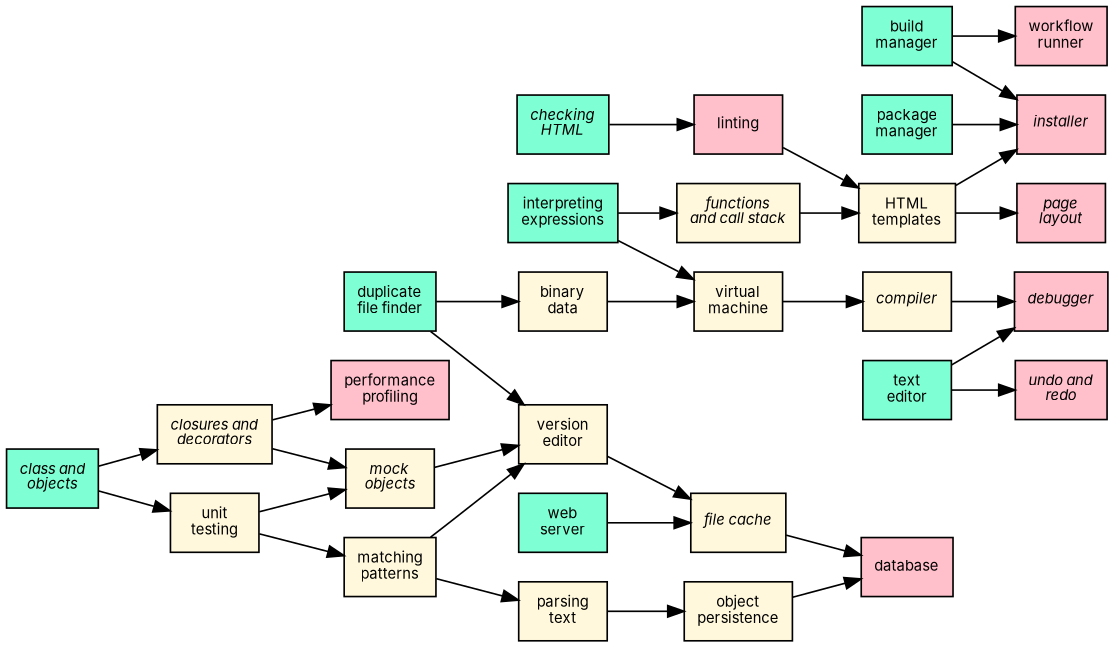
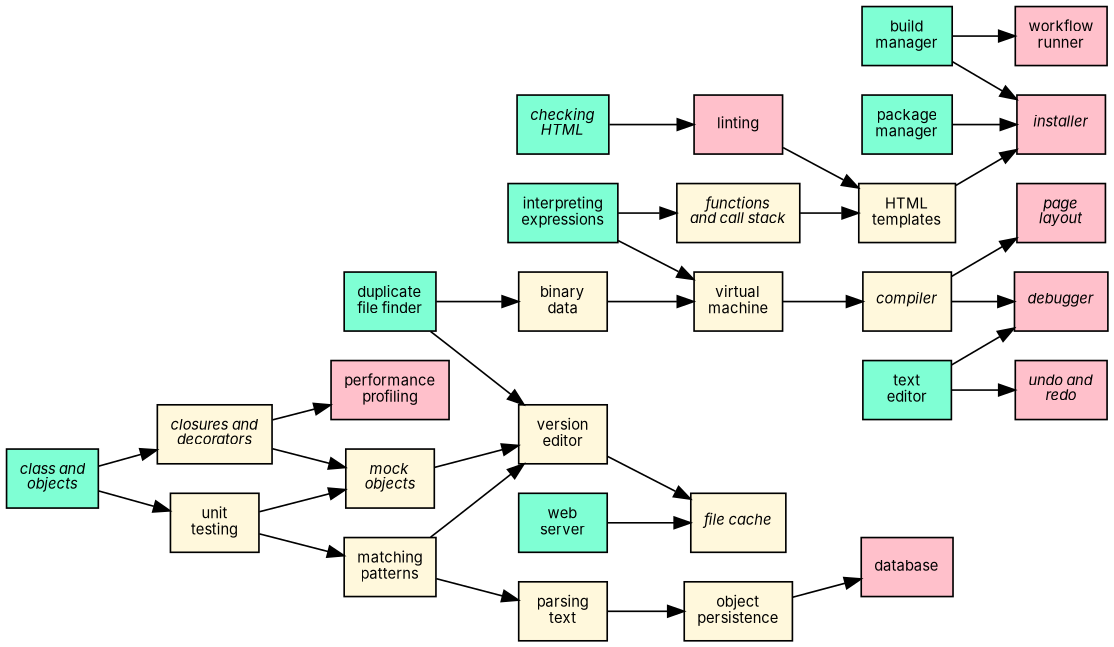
(978, 213) -> (977, 261)
(816, 543) -> none
